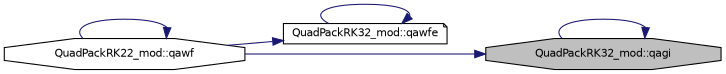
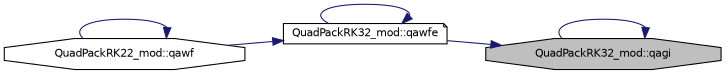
(360, 54) -> (469, 43)
